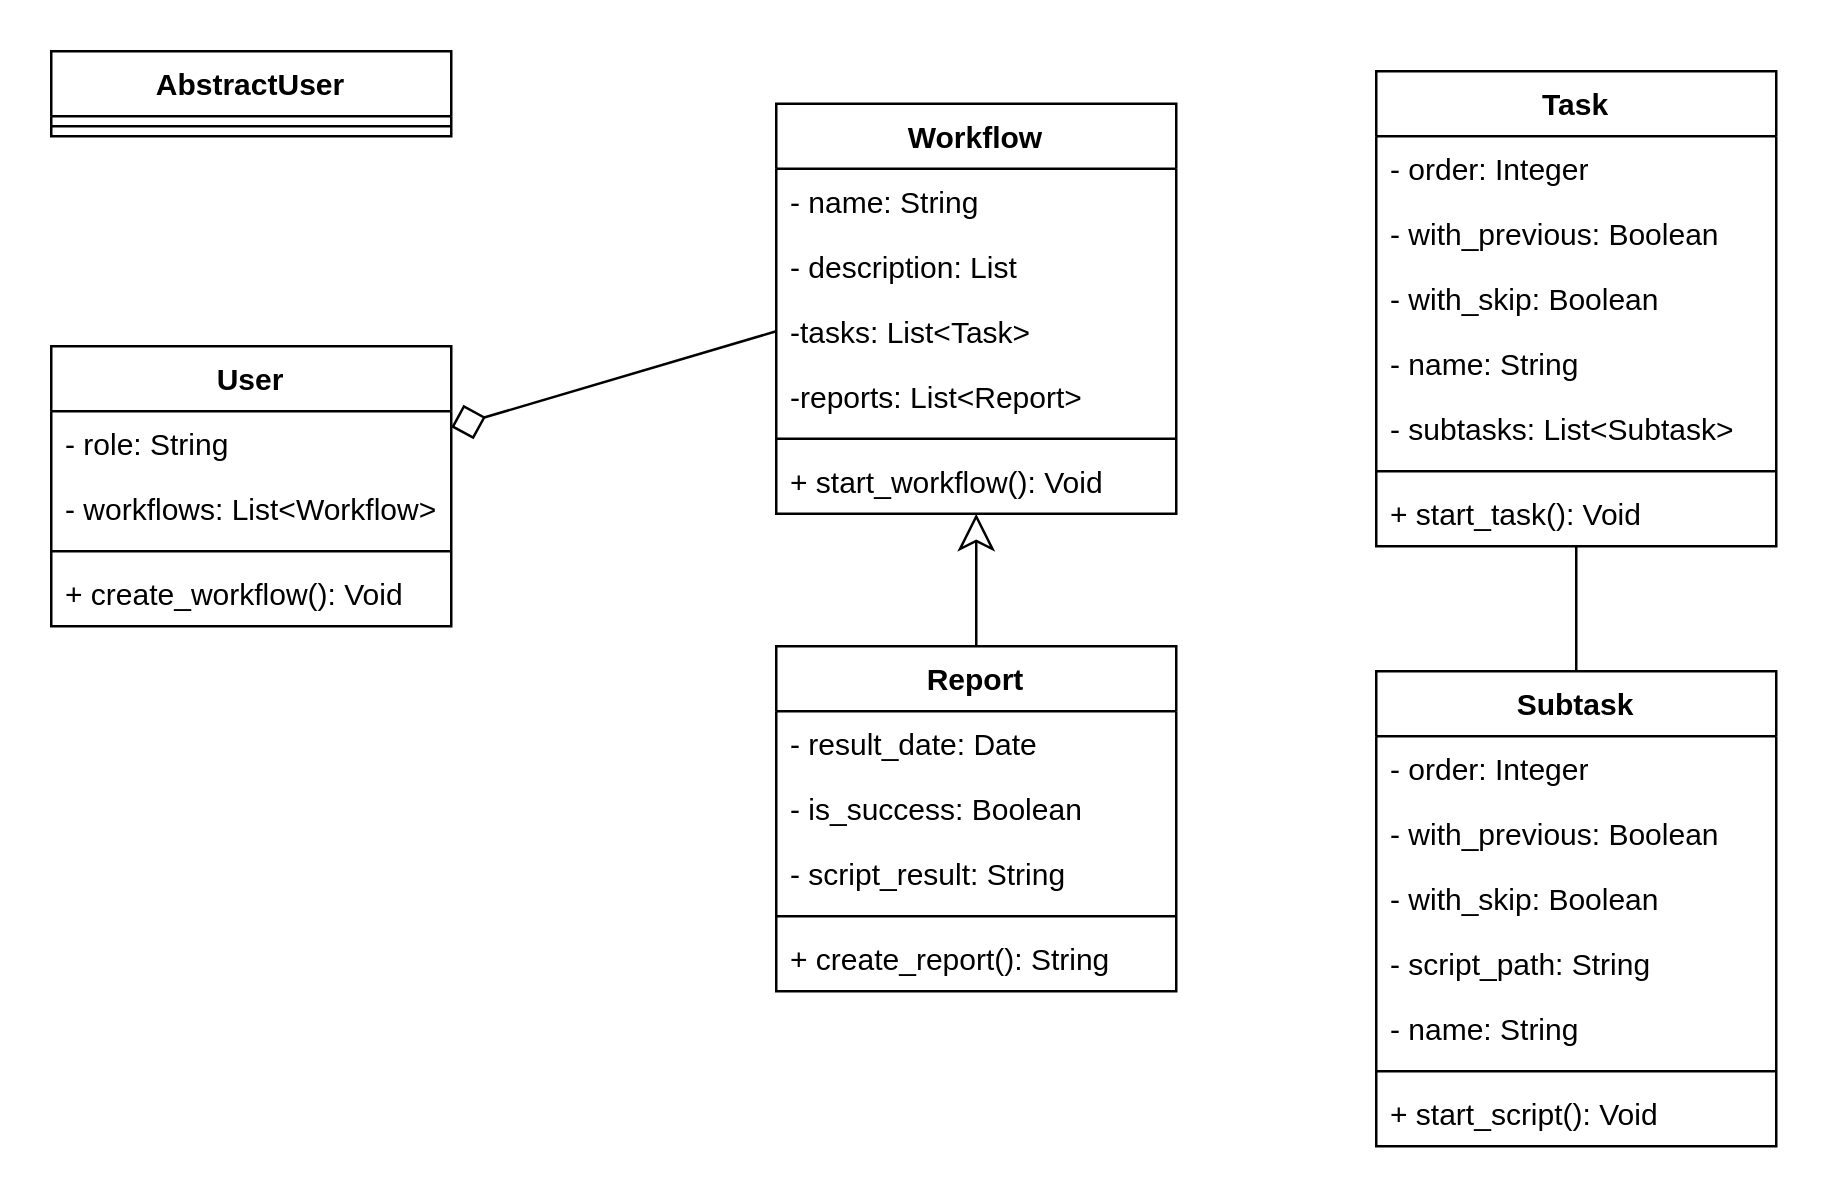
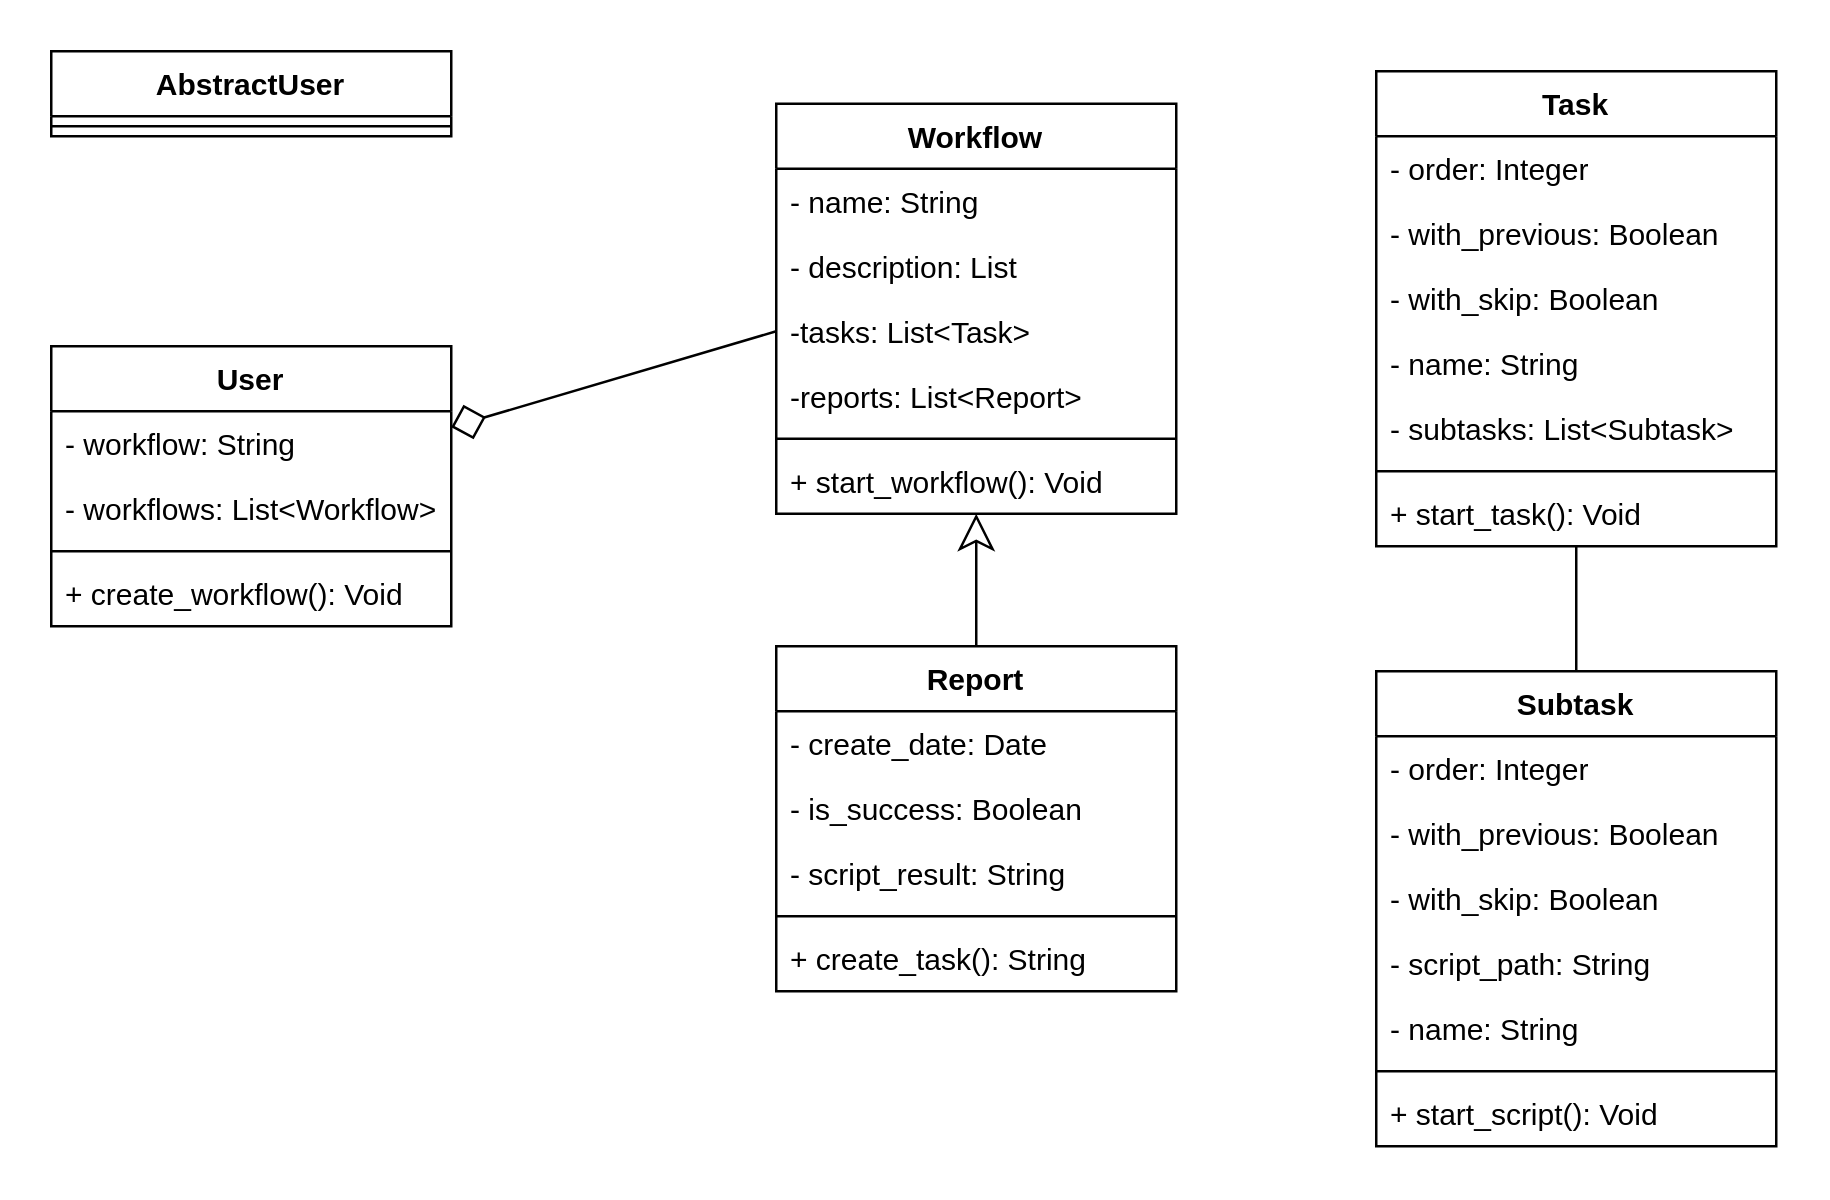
(163, 445) -> (197, 445)
(934, 745) -> (938, 745)
(984, 960) -> (968, 960)
